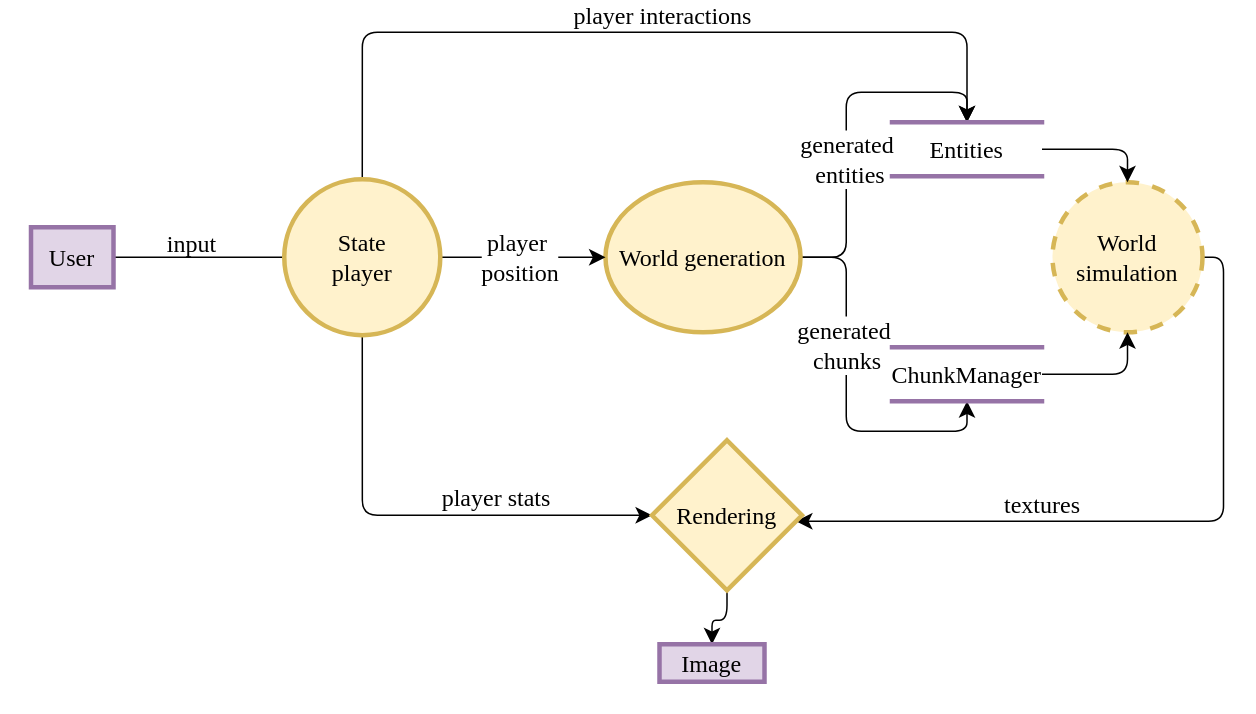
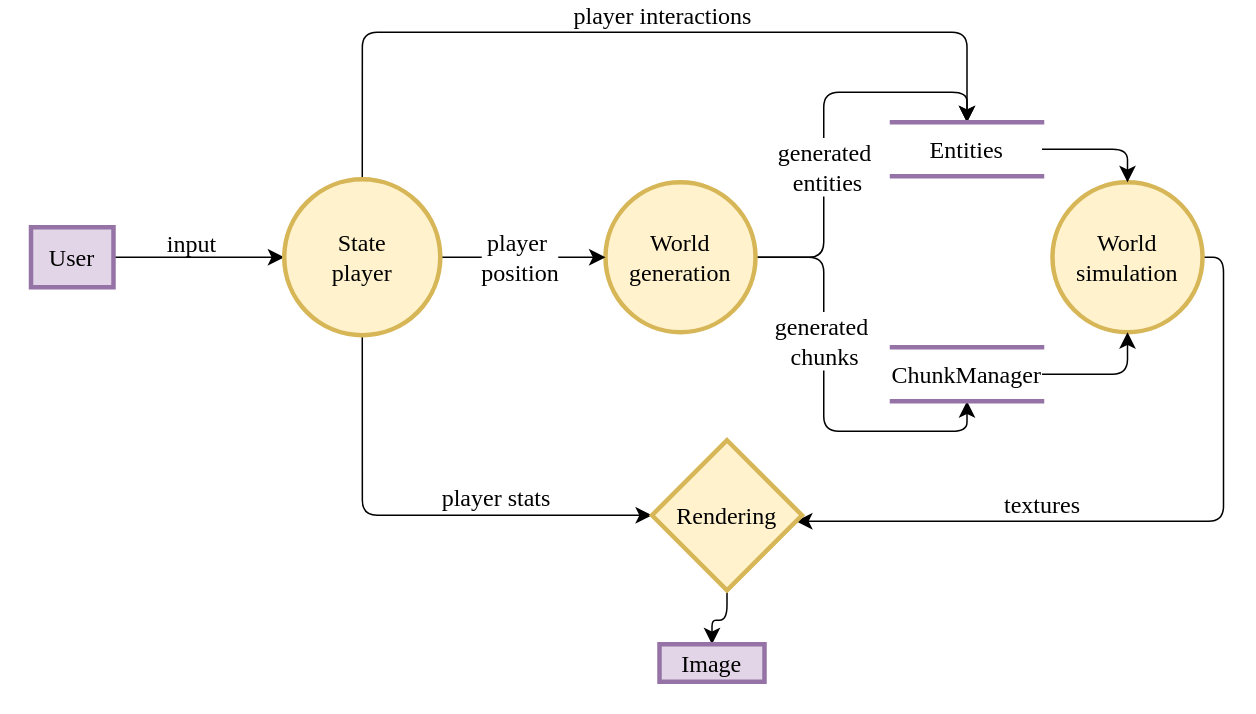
(276, 257) -> (270, 257)
(703, 257) -> (680, 257)
(1127, 257) -> (1127, 257)
